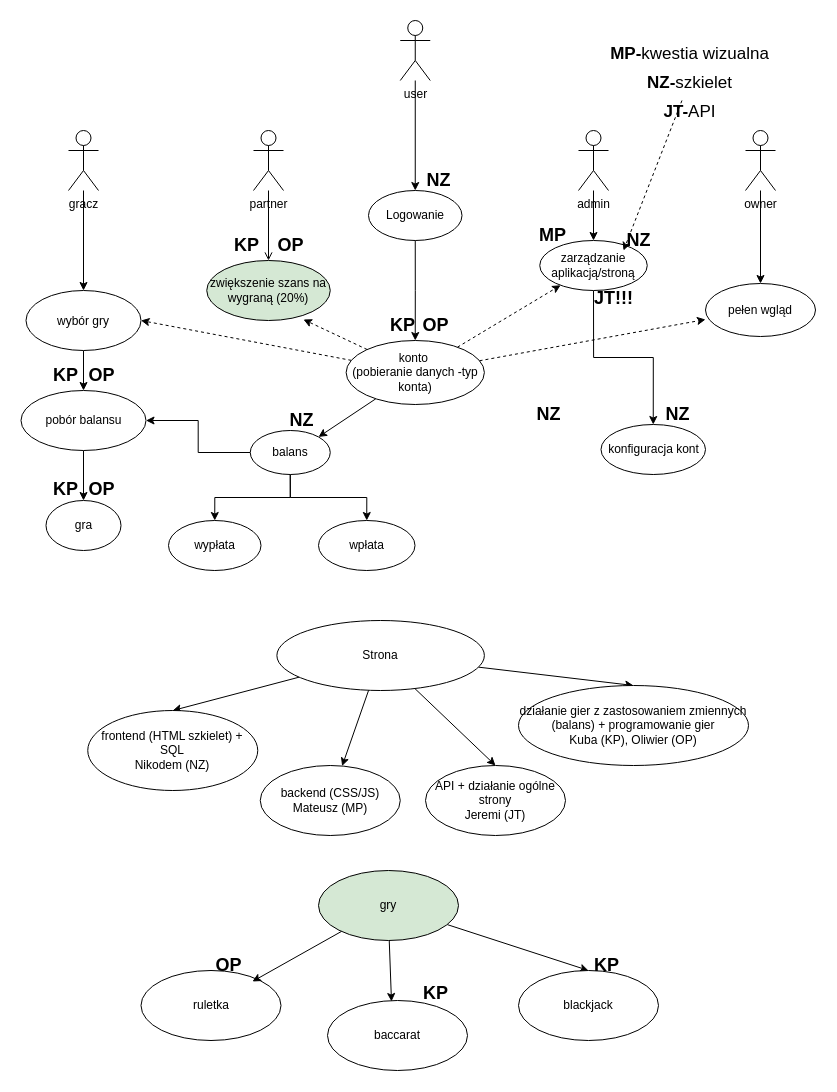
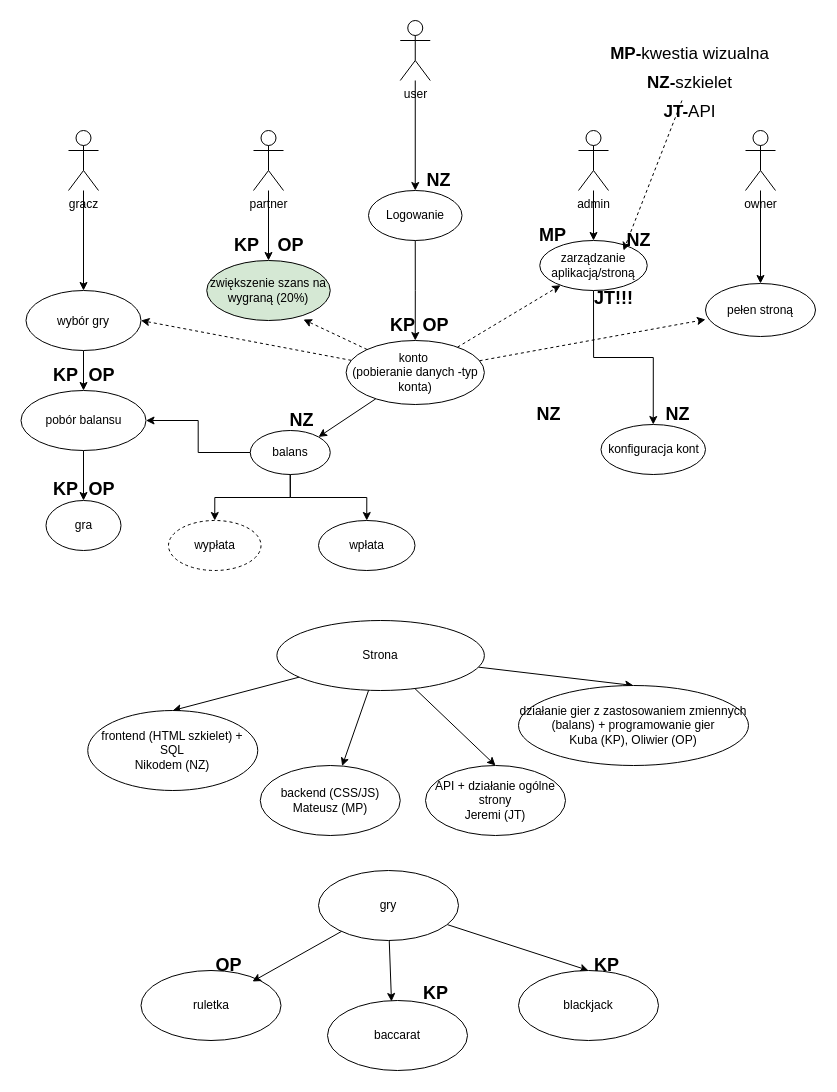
(269, 254) -> (269, 252)
(761, 311) -> (761, 311)
(215, 546) -> (215, 546)
(389, 906) -> (389, 906)
